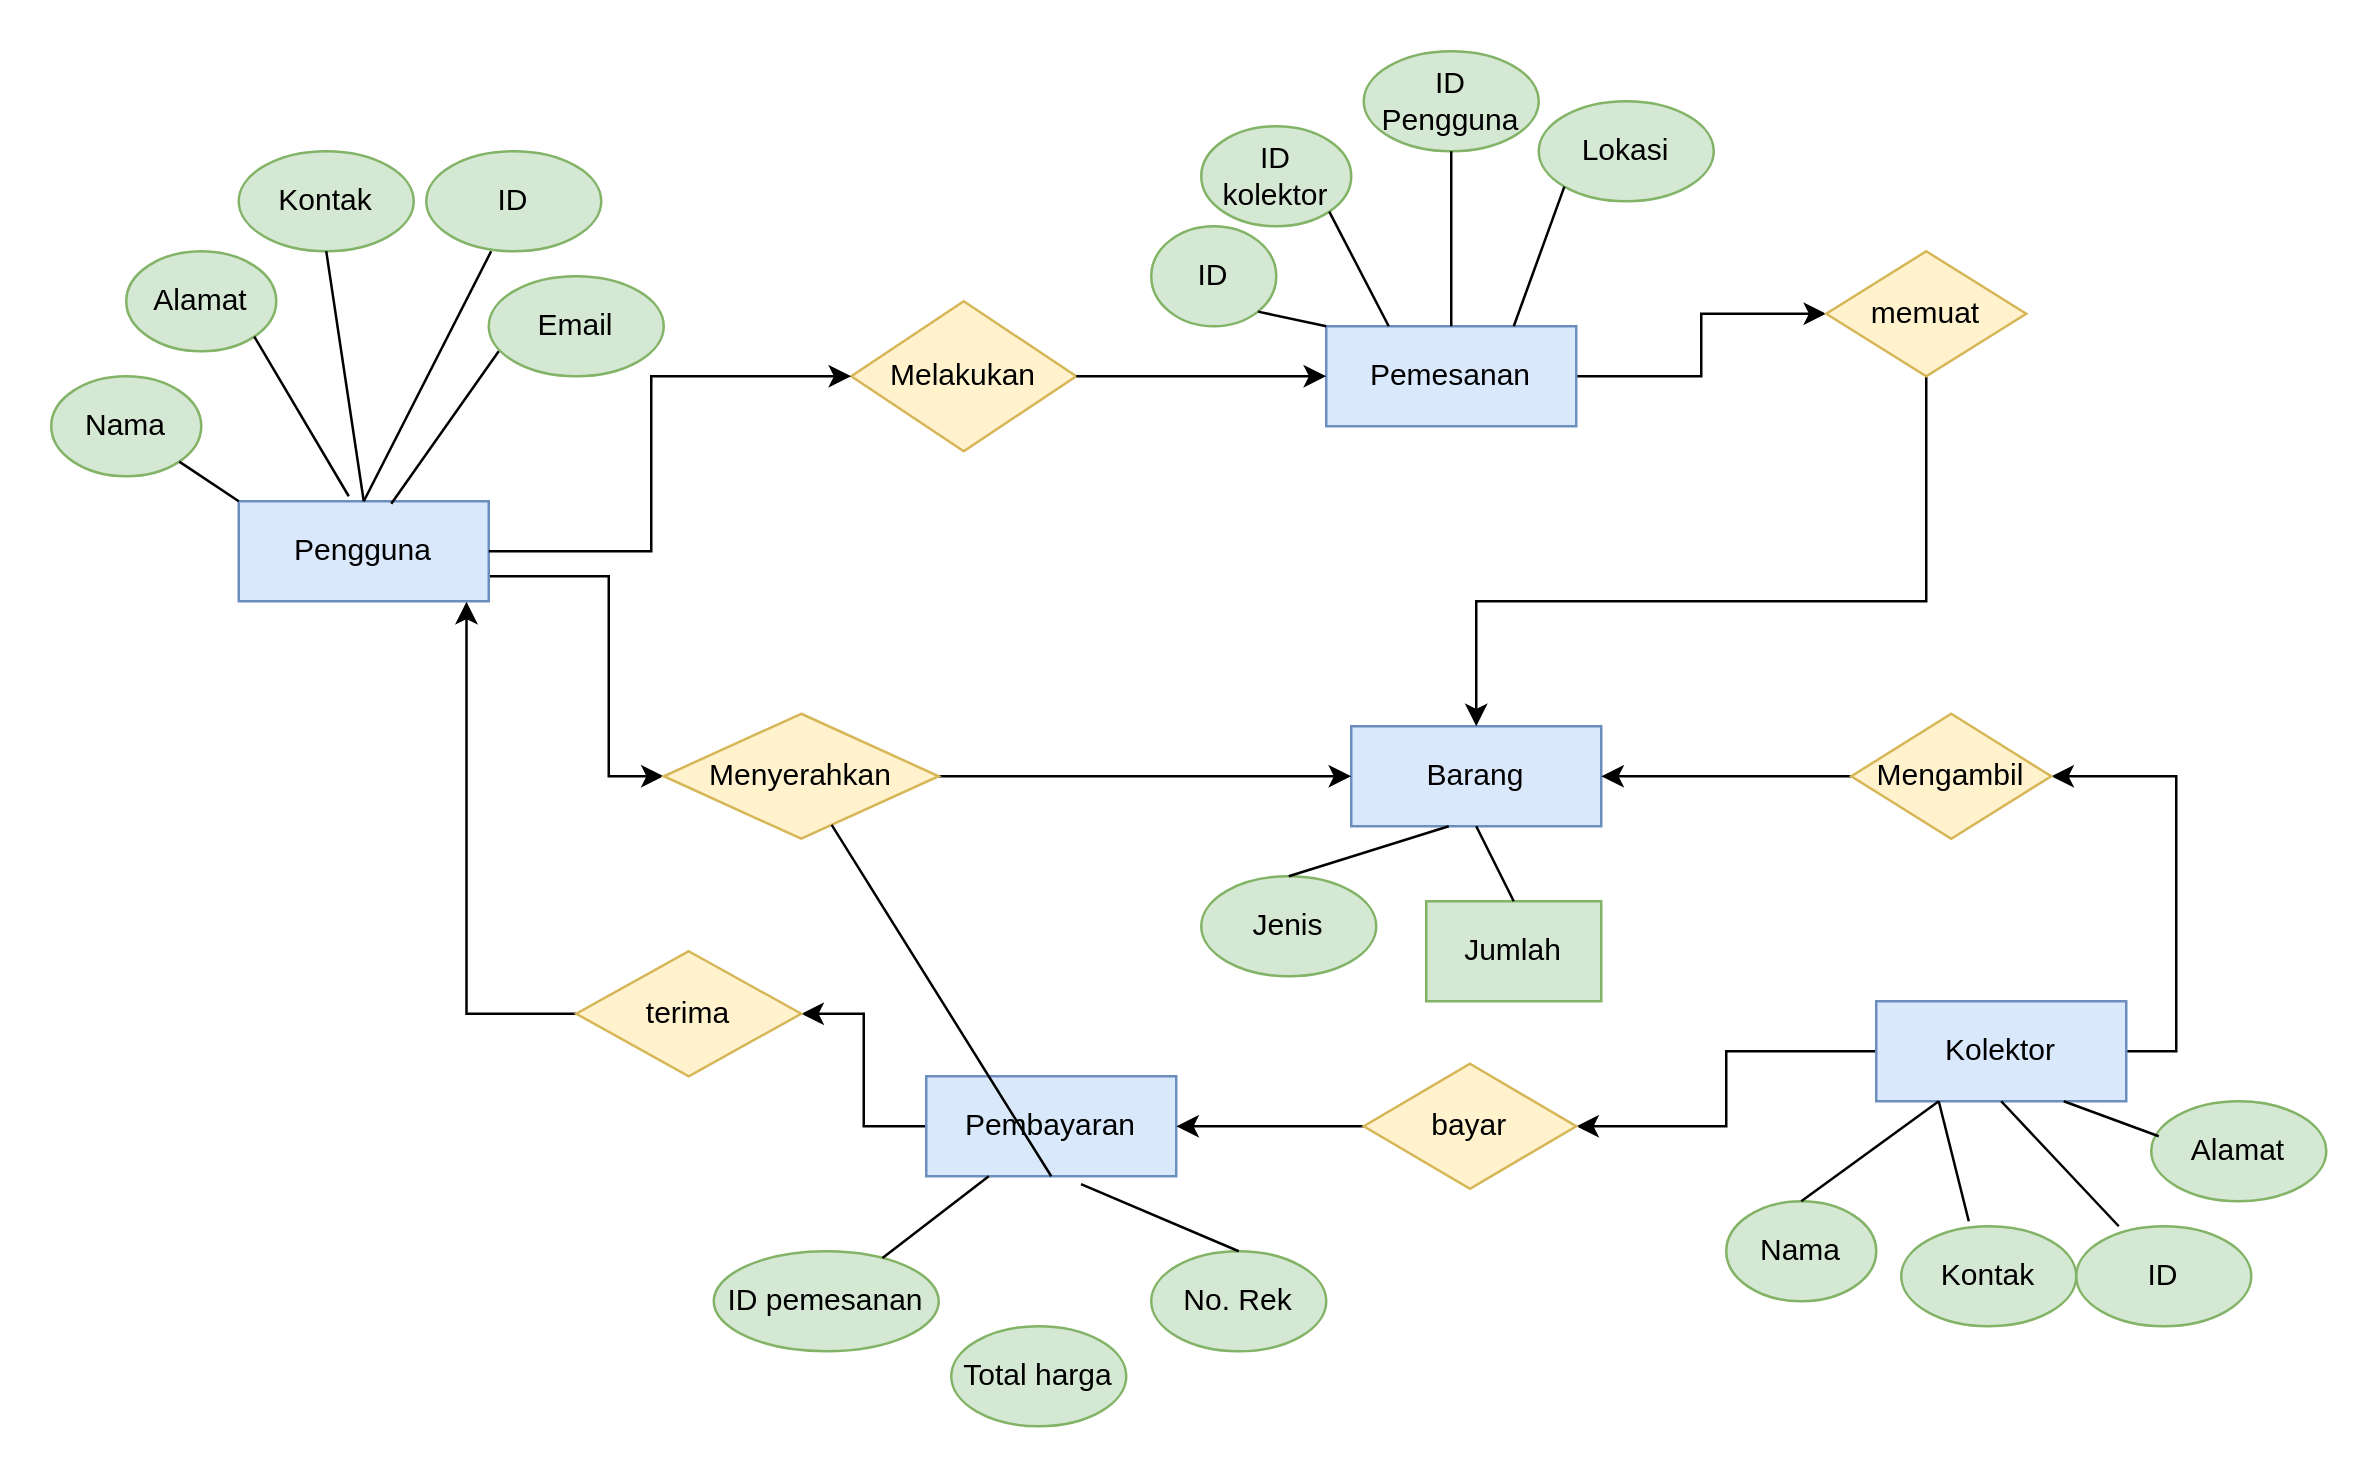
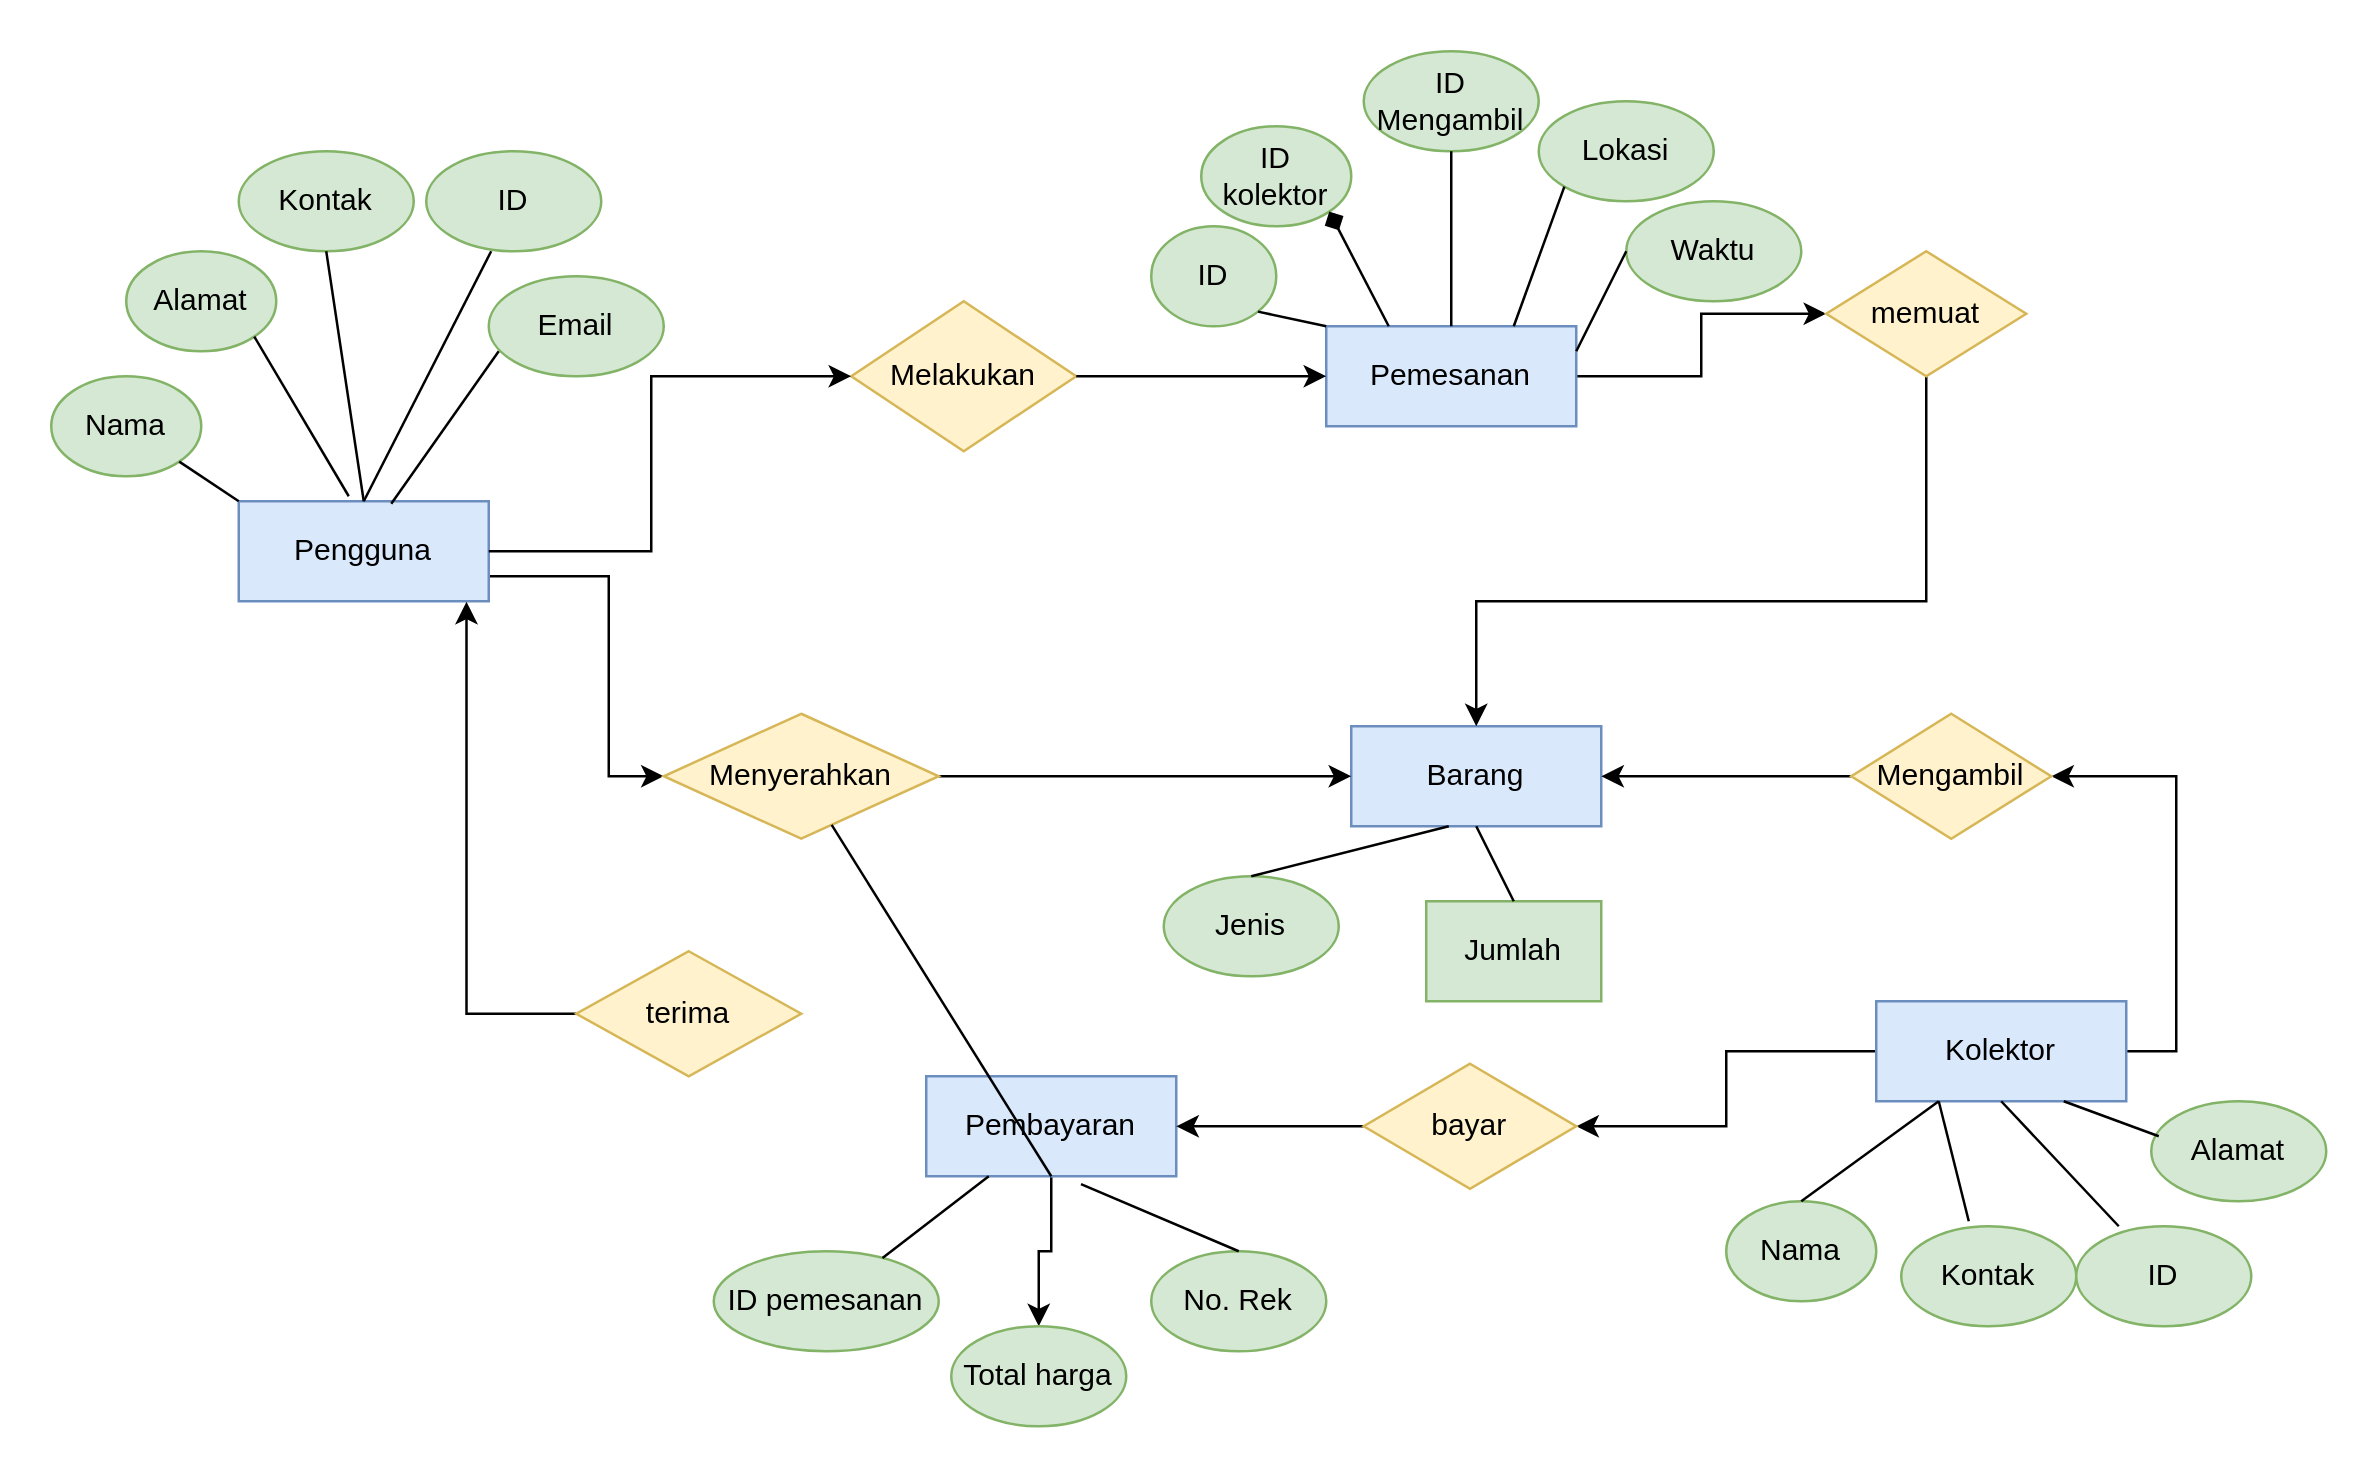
(1451, 101) -> (1451, 101)
(1334, 220) -> (1338, 229)
none -> (1714, 251)
none -> (1601, 302)
(1289, 926) -> (1251, 926)
(864, 1078) -> (1051, 1249)
